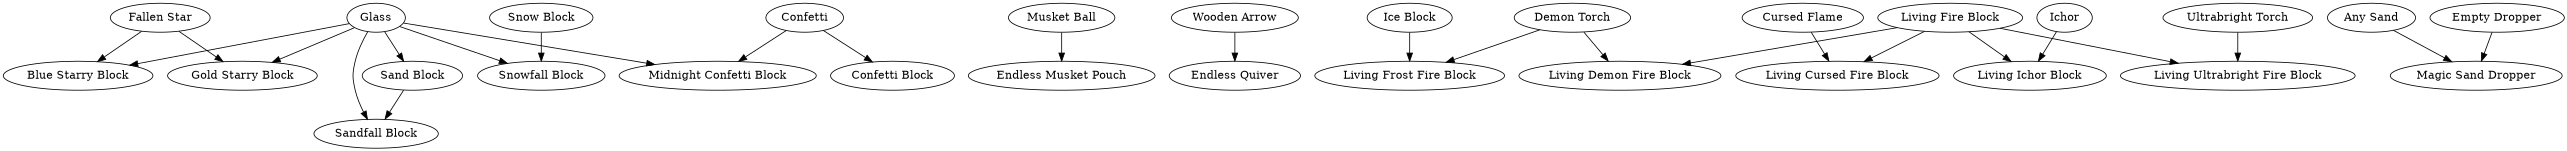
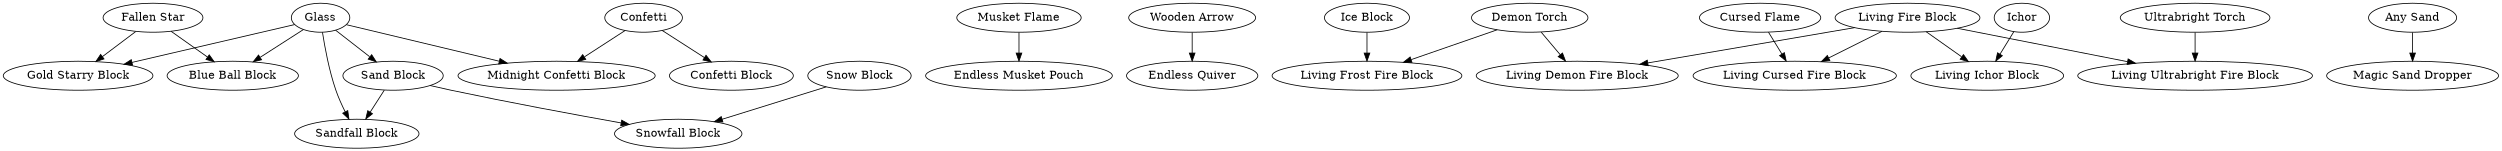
(1062, 18) -> (1019, 18)
(2497, 18) -> none
(450, 44) -> (525, 105)
(78, 76) -> (233, 76)
